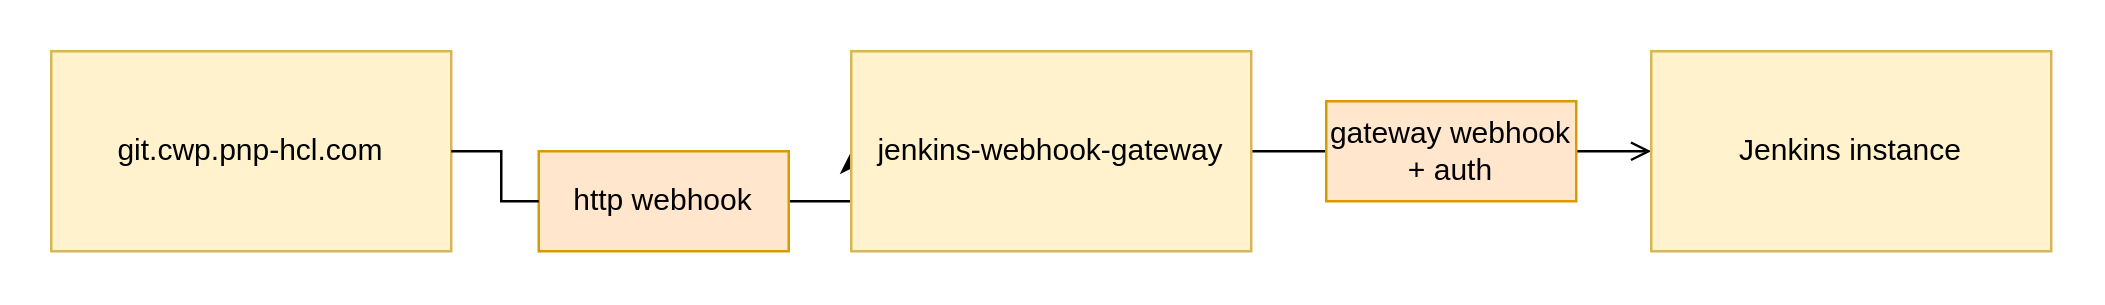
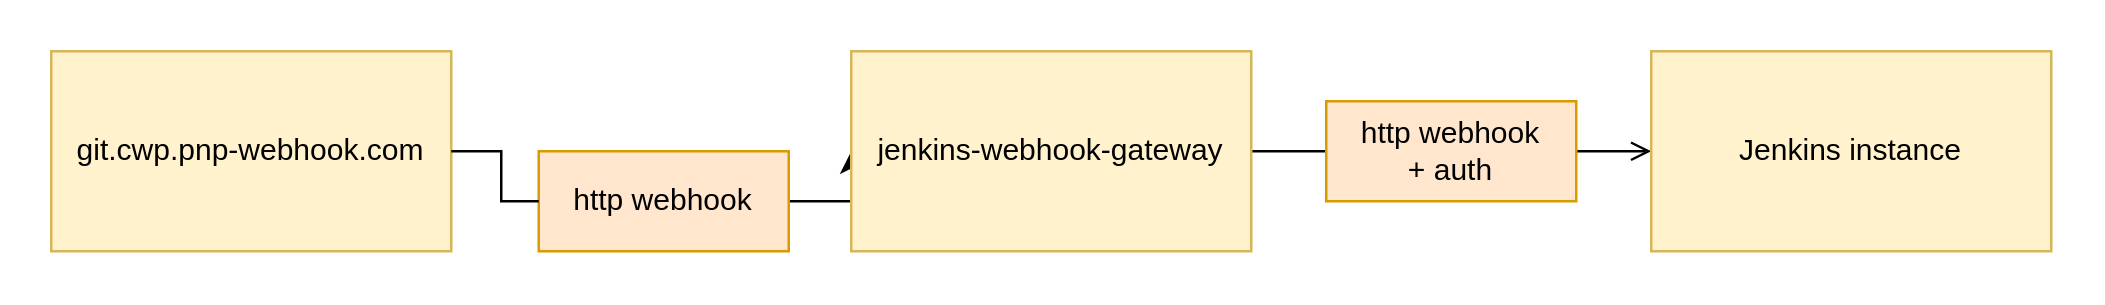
(251, 151) -> (251, 151)
(1451, 151) -> (1451, 151)
